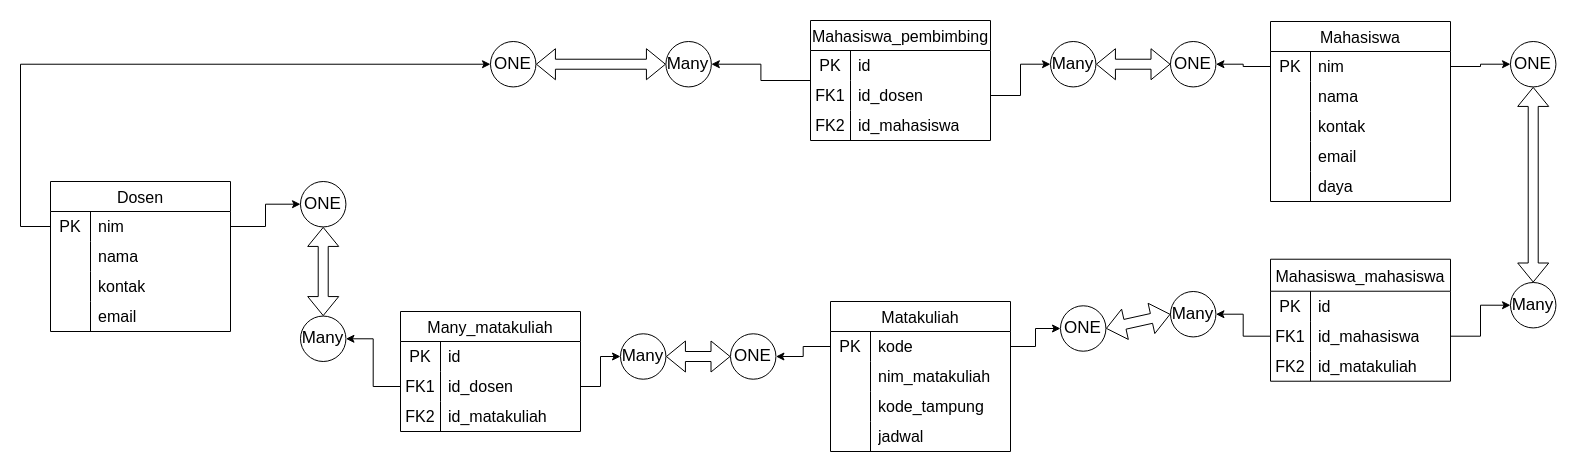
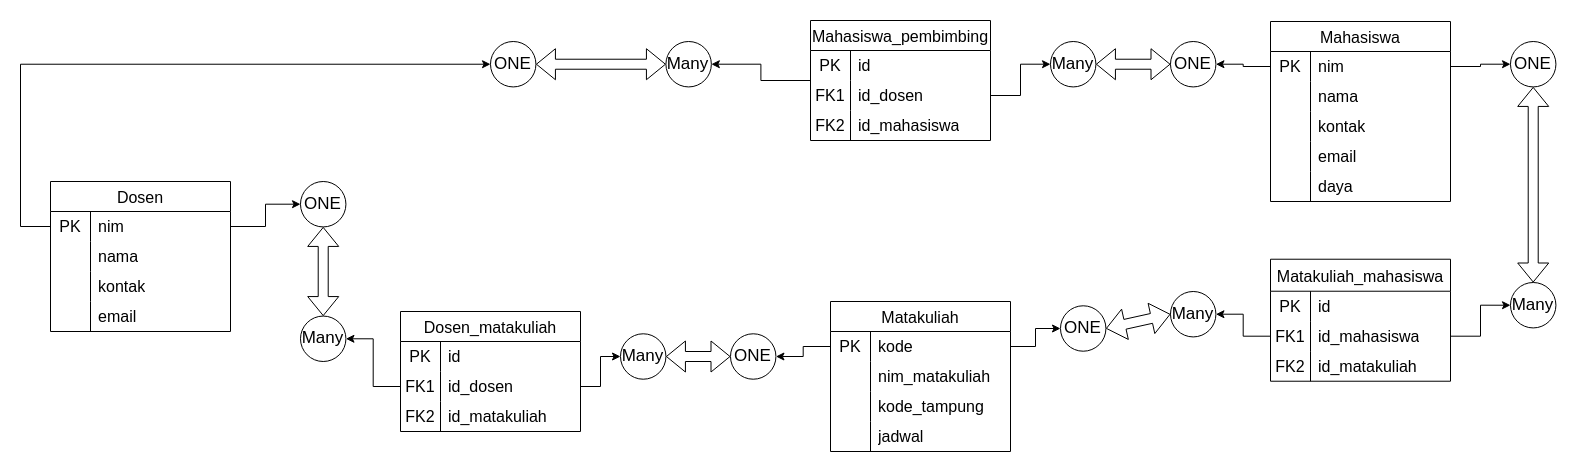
(1360, 276) -> (1360, 276)
(490, 328) -> (490, 328)
